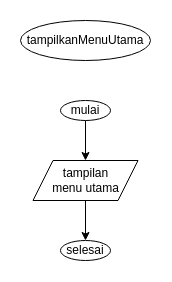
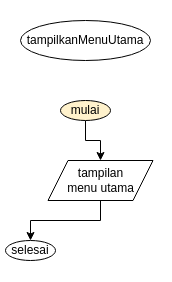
(86, 111) -> (86, 111)
(86, 181) -> (101, 181)
(86, 251) -> (31, 251)
